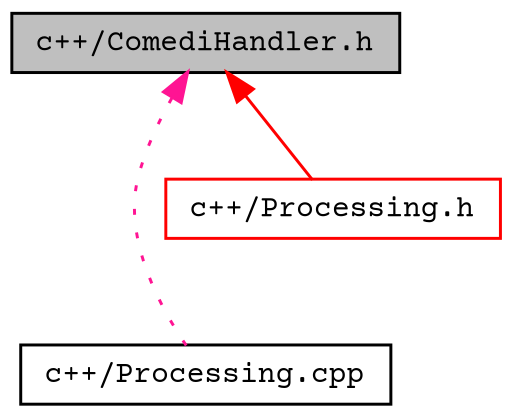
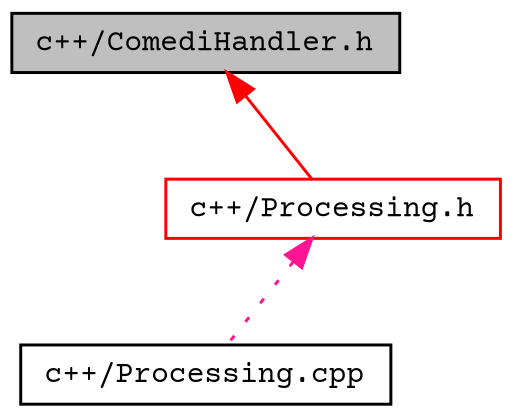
(136, 224) -> (260, 304)
